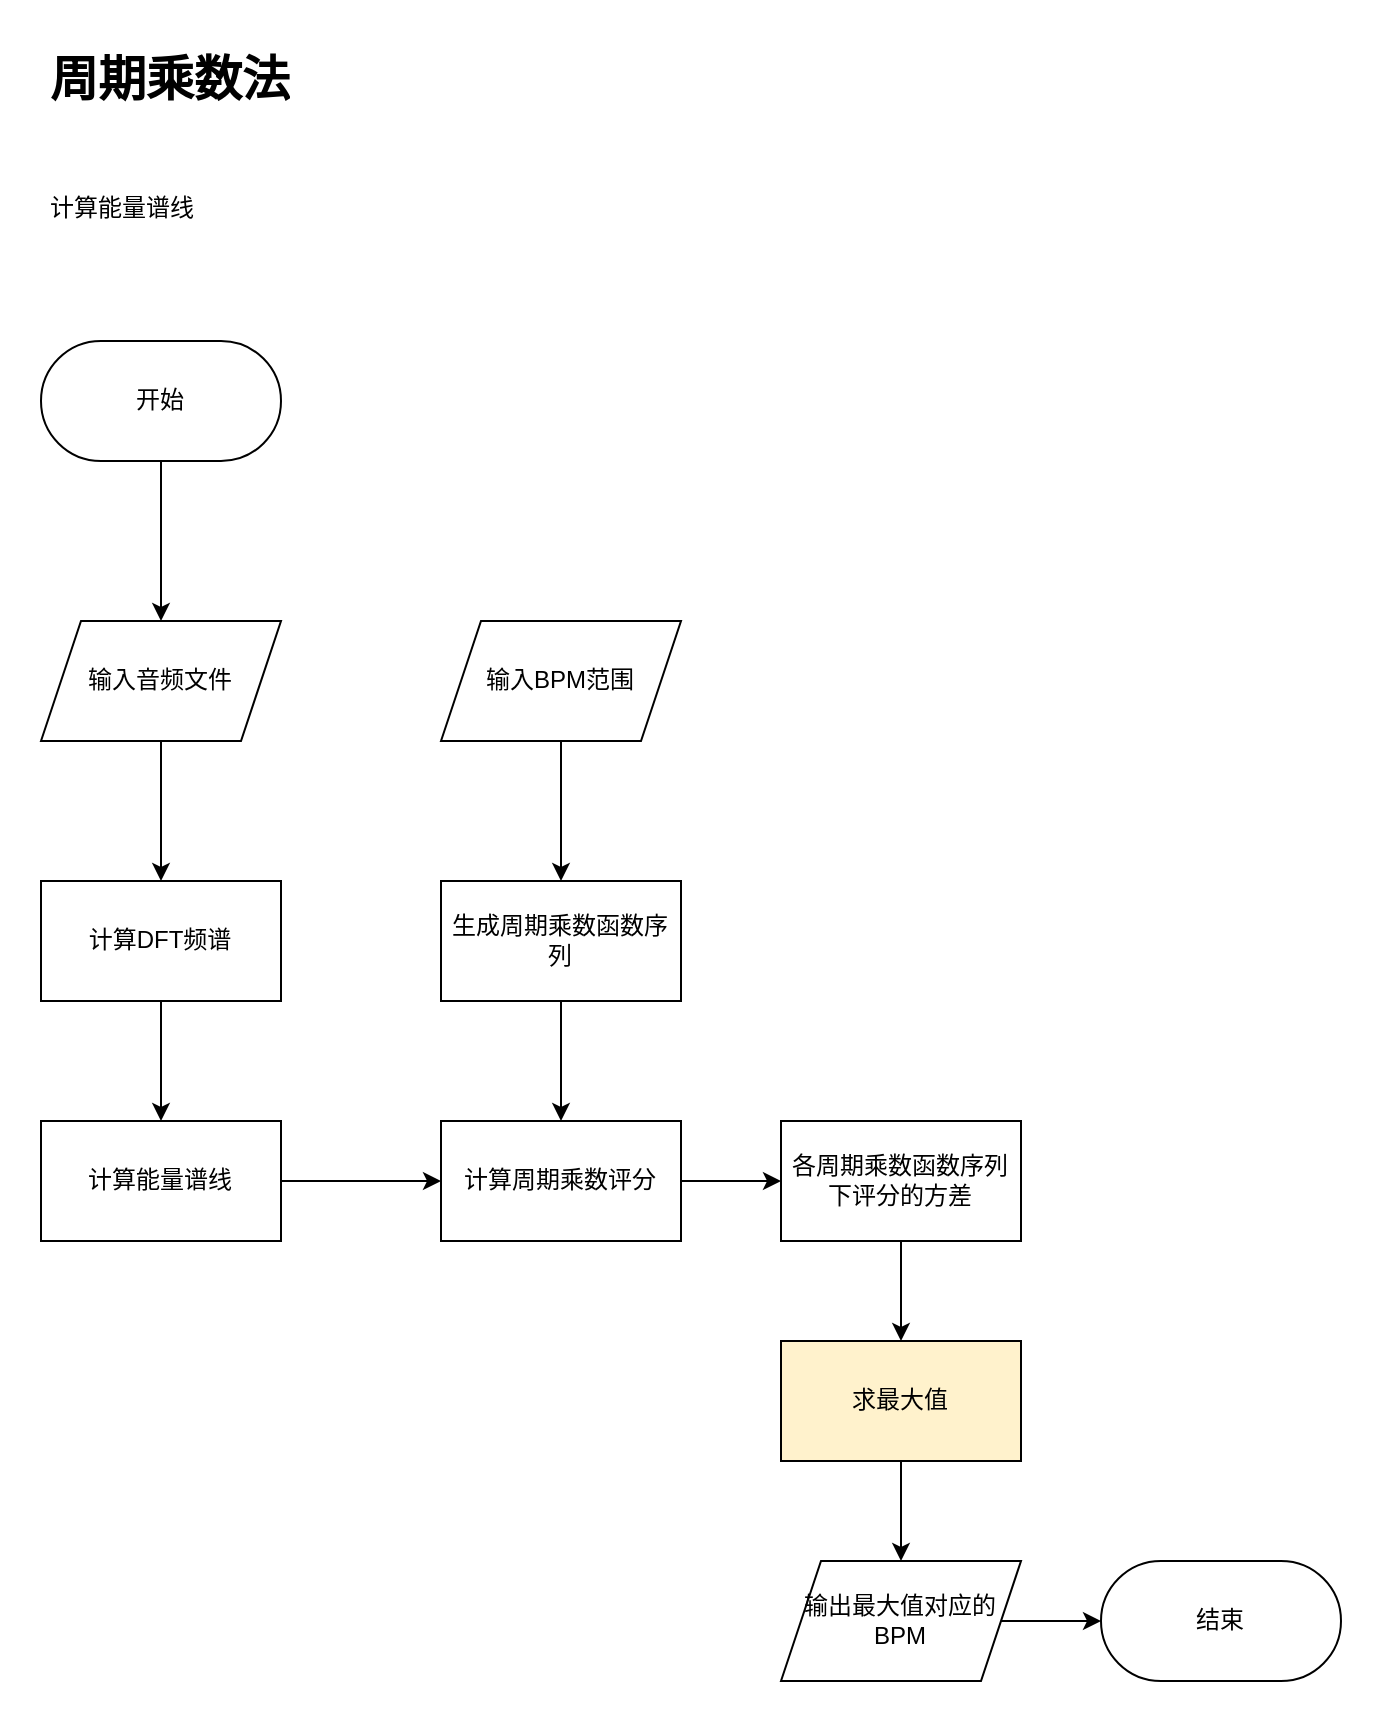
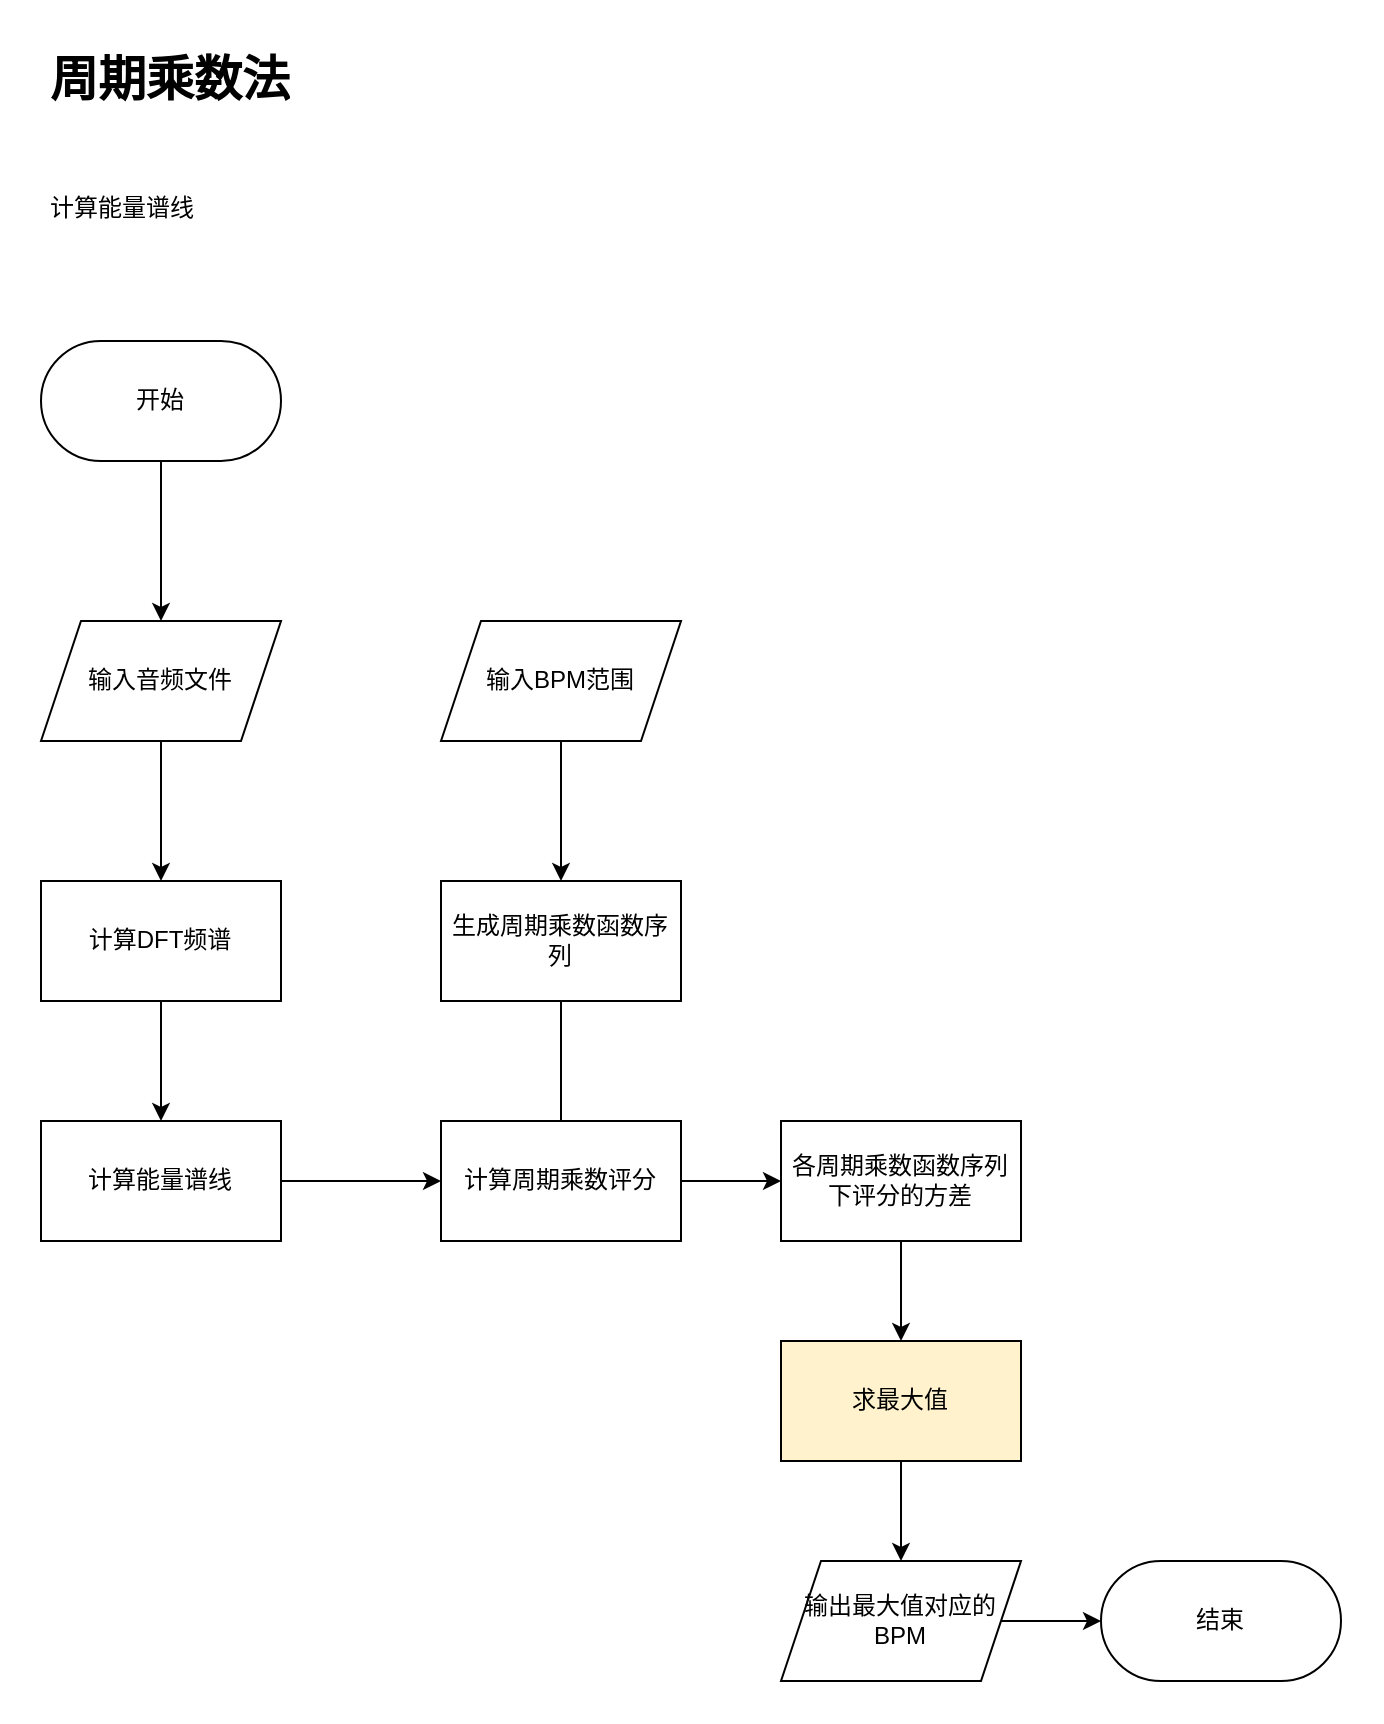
(561, 1106) -> (561, 1111)
